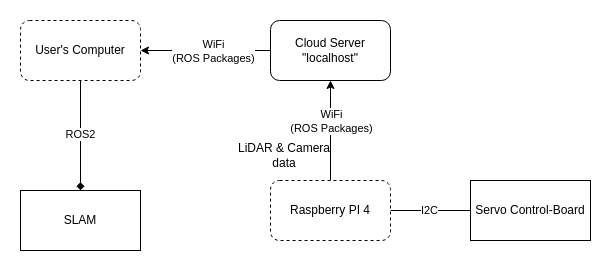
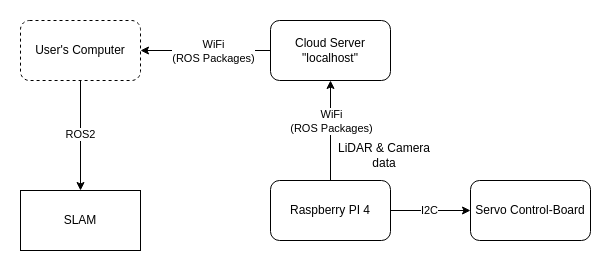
(285, 156) -> (385, 156)
(81, 182) -> (81, 182)
(331, 211) -> (331, 211)
(465, 211) -> (462, 211)
(531, 211) -> (531, 211)
